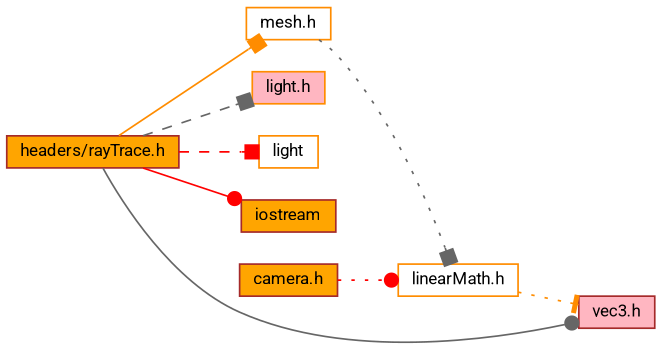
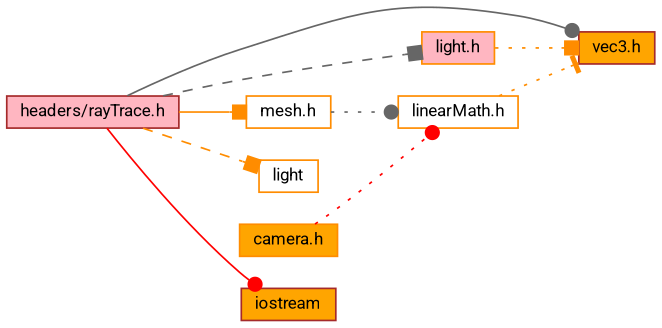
none -> (528, 48)
(394, 136) -> (358, 112)
(93, 152) -> (93, 112)
(210, 152) -> (193, 145)
(289, 280) -> (289, 240)
(617, 312) -> (617, 48)
